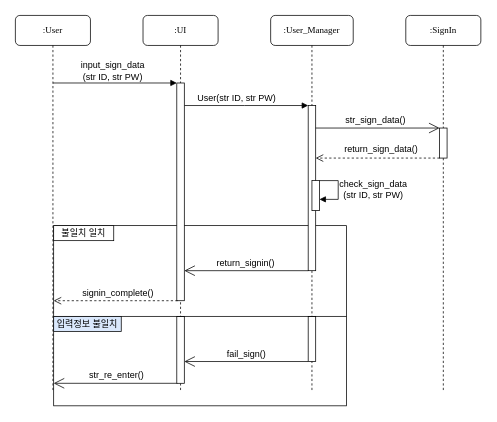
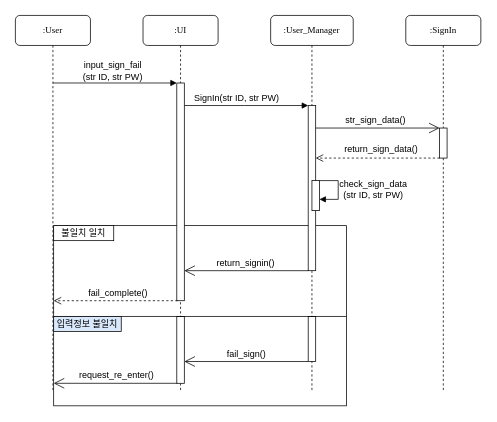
(113, 71) -> (113, 71)
(237, 98) -> (237, 98)
(118, 293) -> (118, 293)
(117, 375) -> (117, 375)
